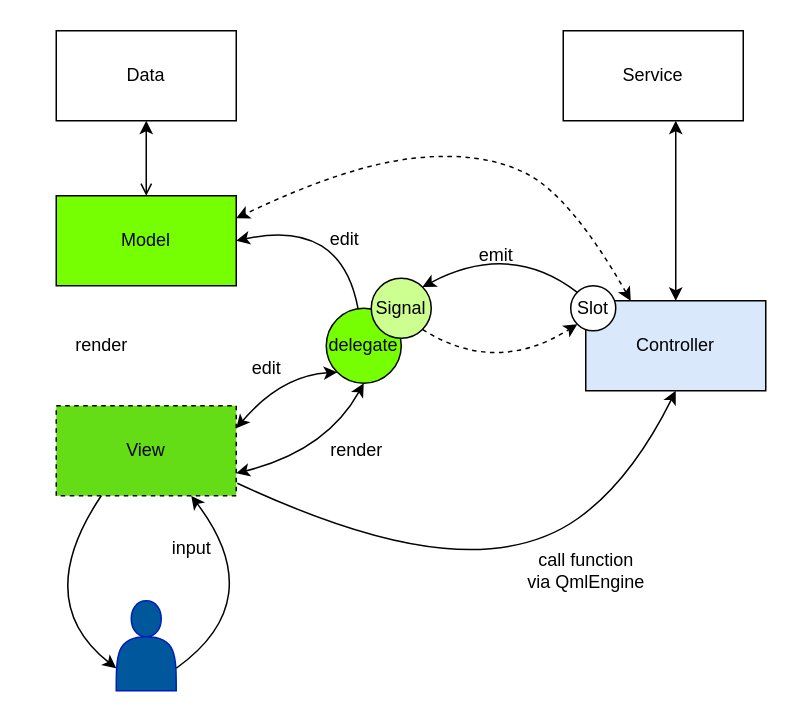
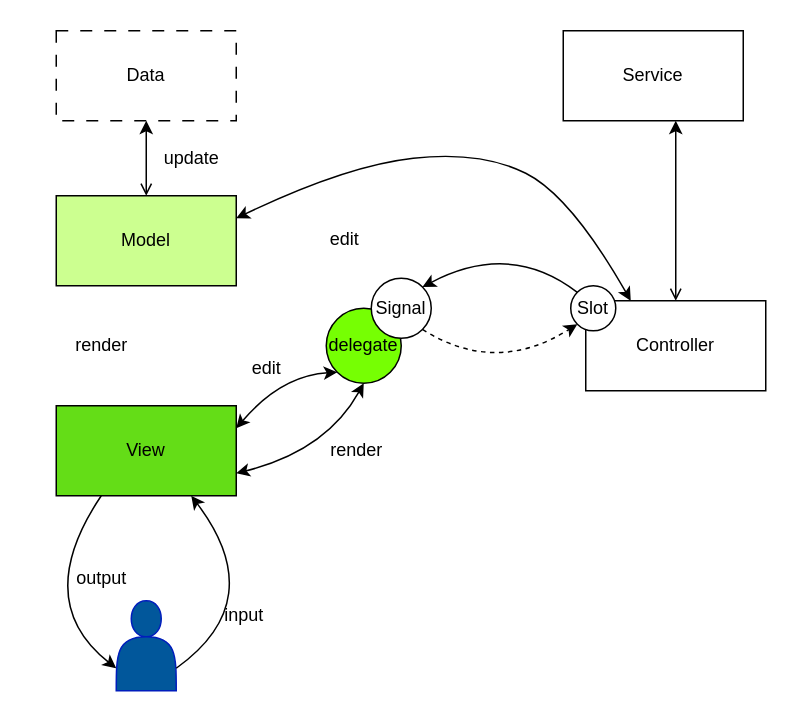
(146, 76) -> (146, 76)
(459, 157) -> (459, 157)
none -> (191, 158)
(146, 241) -> (146, 241)
(320, 245) -> none
(496, 256) -> none
(676, 289) -> (676, 291)
(401, 308) -> (401, 308)
(676, 346) -> (676, 346)
(146, 451) -> (146, 451)
(191, 548) -> (244, 616)
(480, 549) -> none
(586, 571) -> none
none -> (101, 578)
